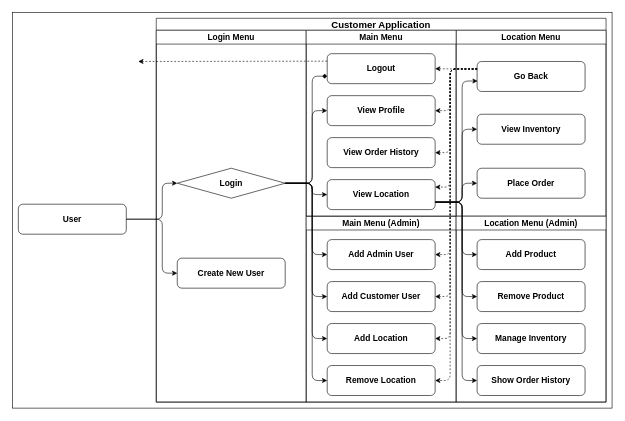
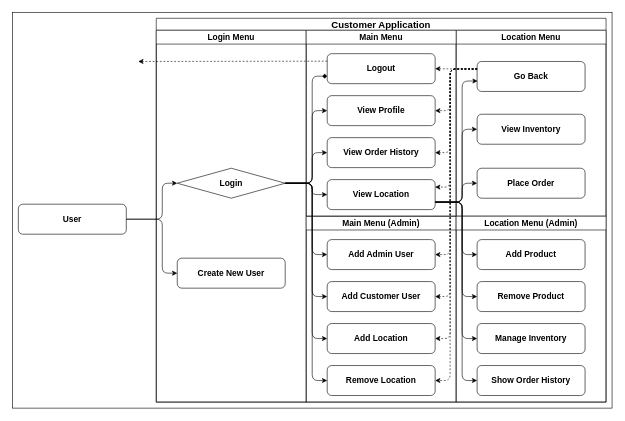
none -> (318, 153)
